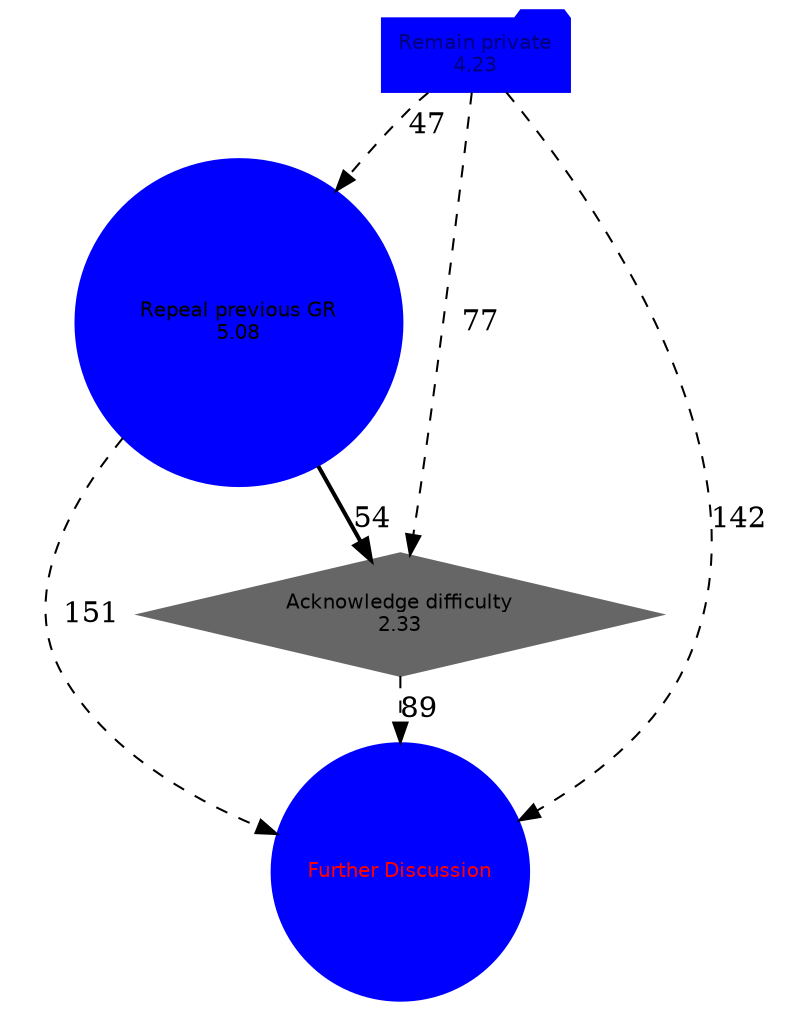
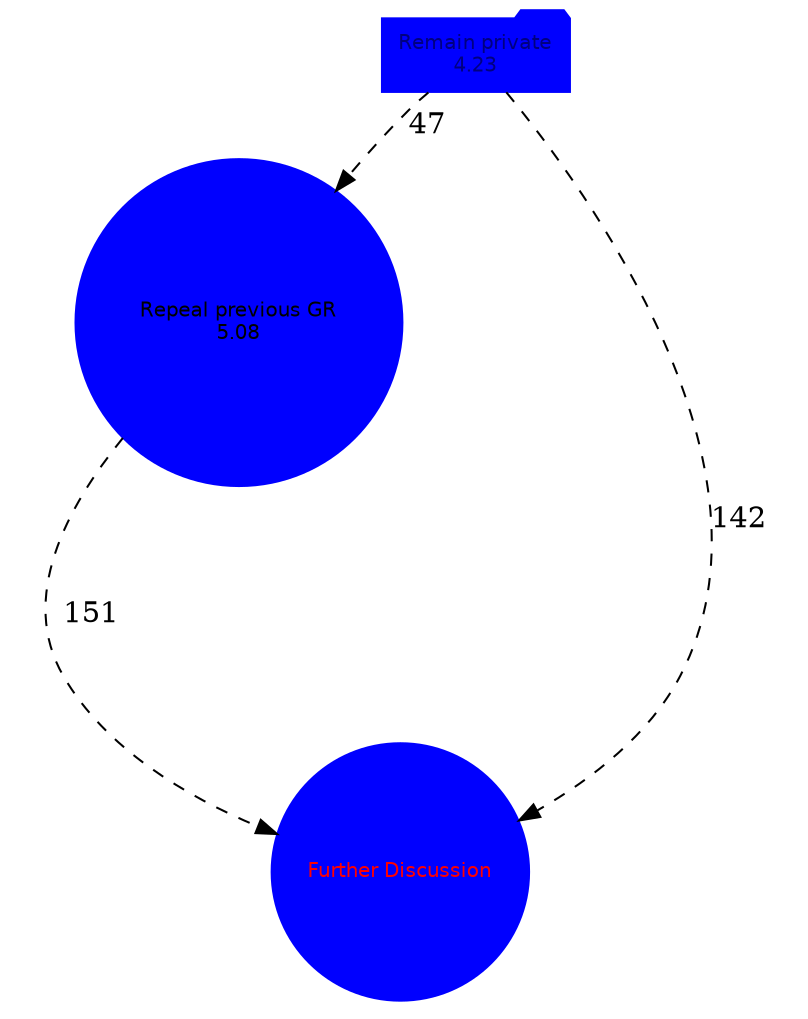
(400, 615) -> none
